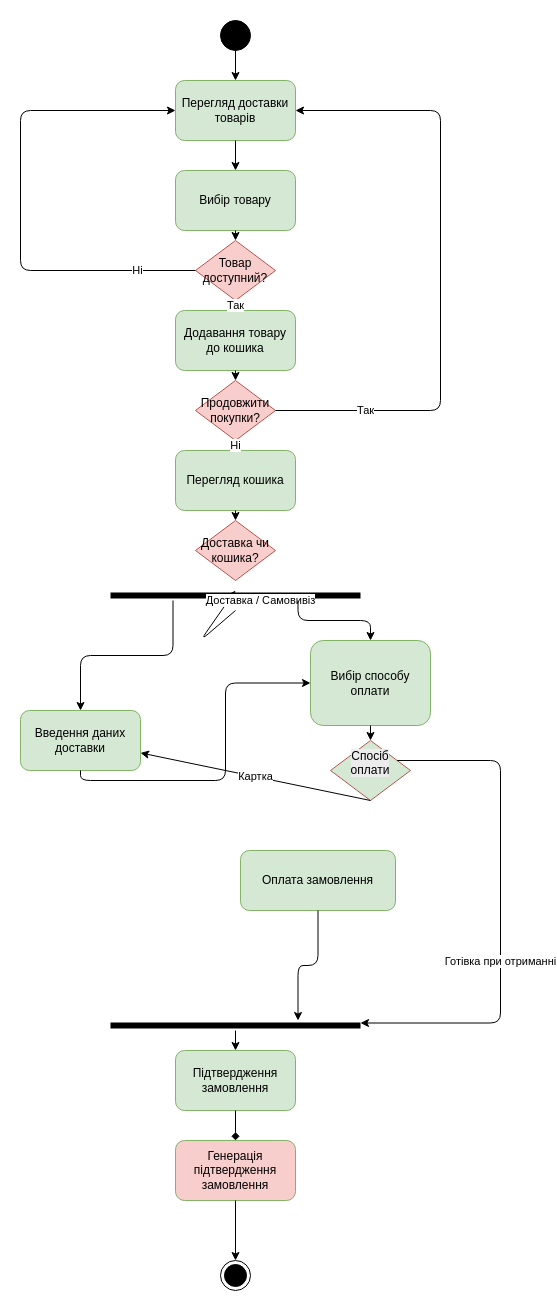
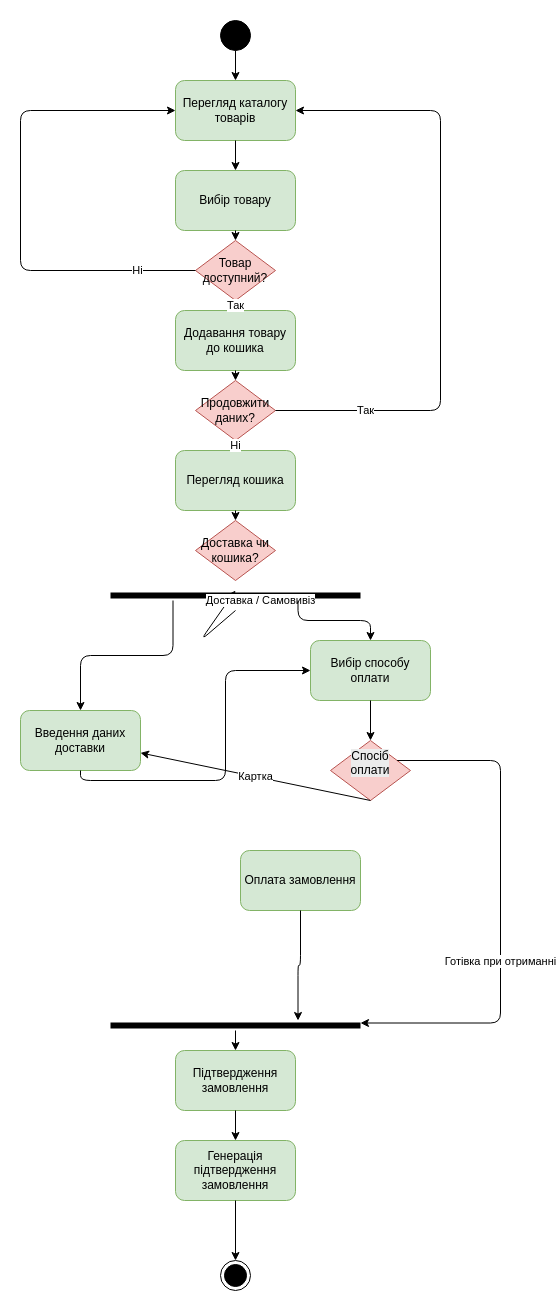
(236, 111) -> (236, 111)
(236, 411) -> (236, 411)
(371, 683) -> (371, 671)
(371, 771) -> (371, 771)
(318, 881) -> (301, 881)
(236, 1131) -> (236, 1132)
(236, 1171) -> (236, 1171)
